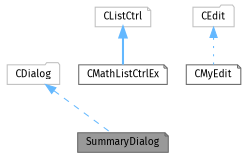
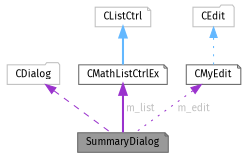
(82, 112) -> (82, 112)
none -> (164, 112)
none -> (123, 114)
